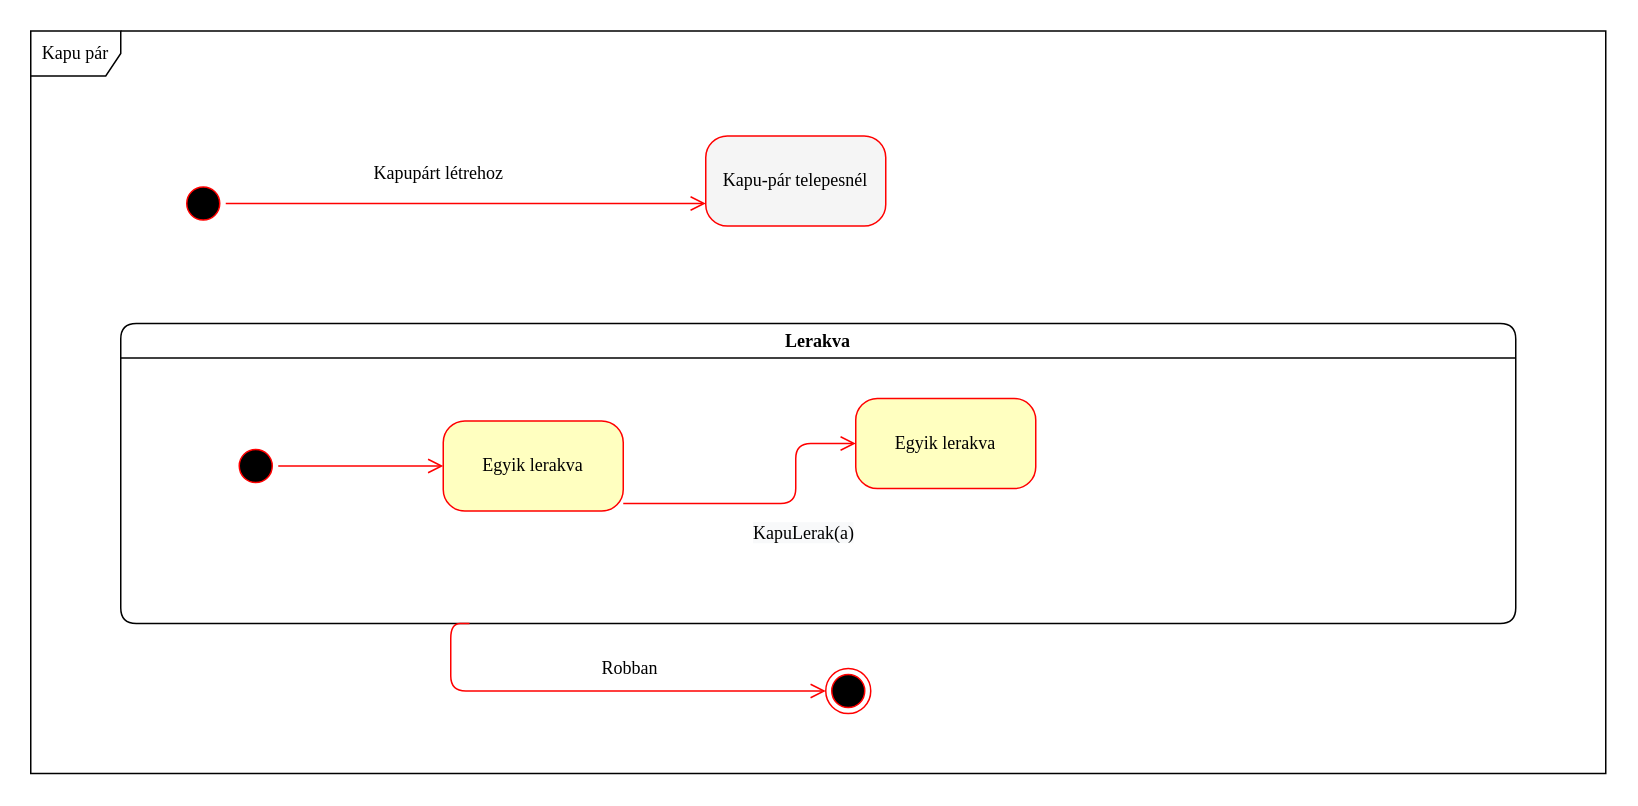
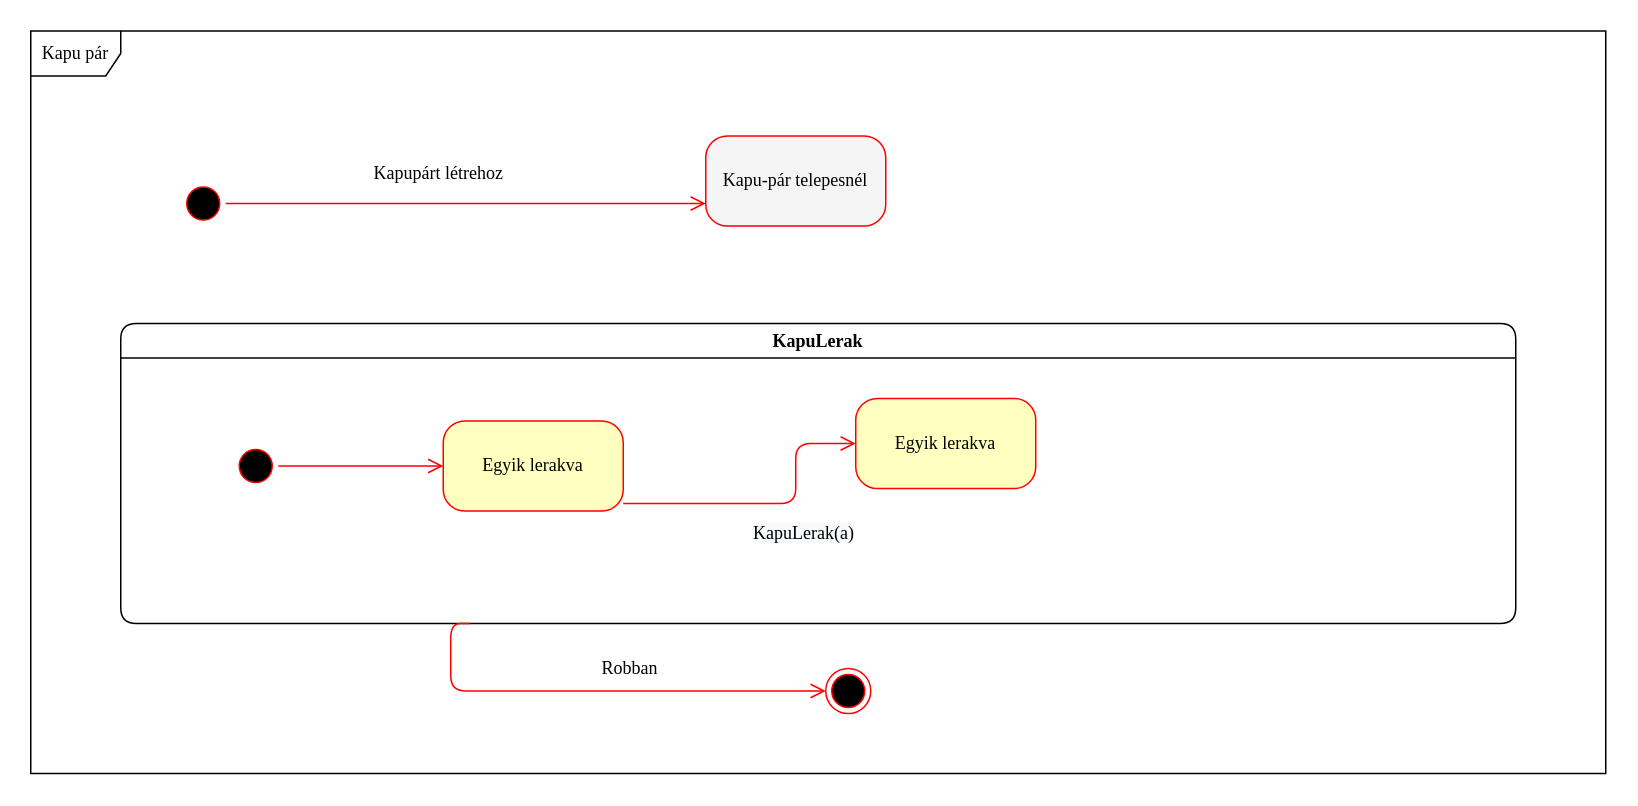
(818, 341) -> (818, 341)
